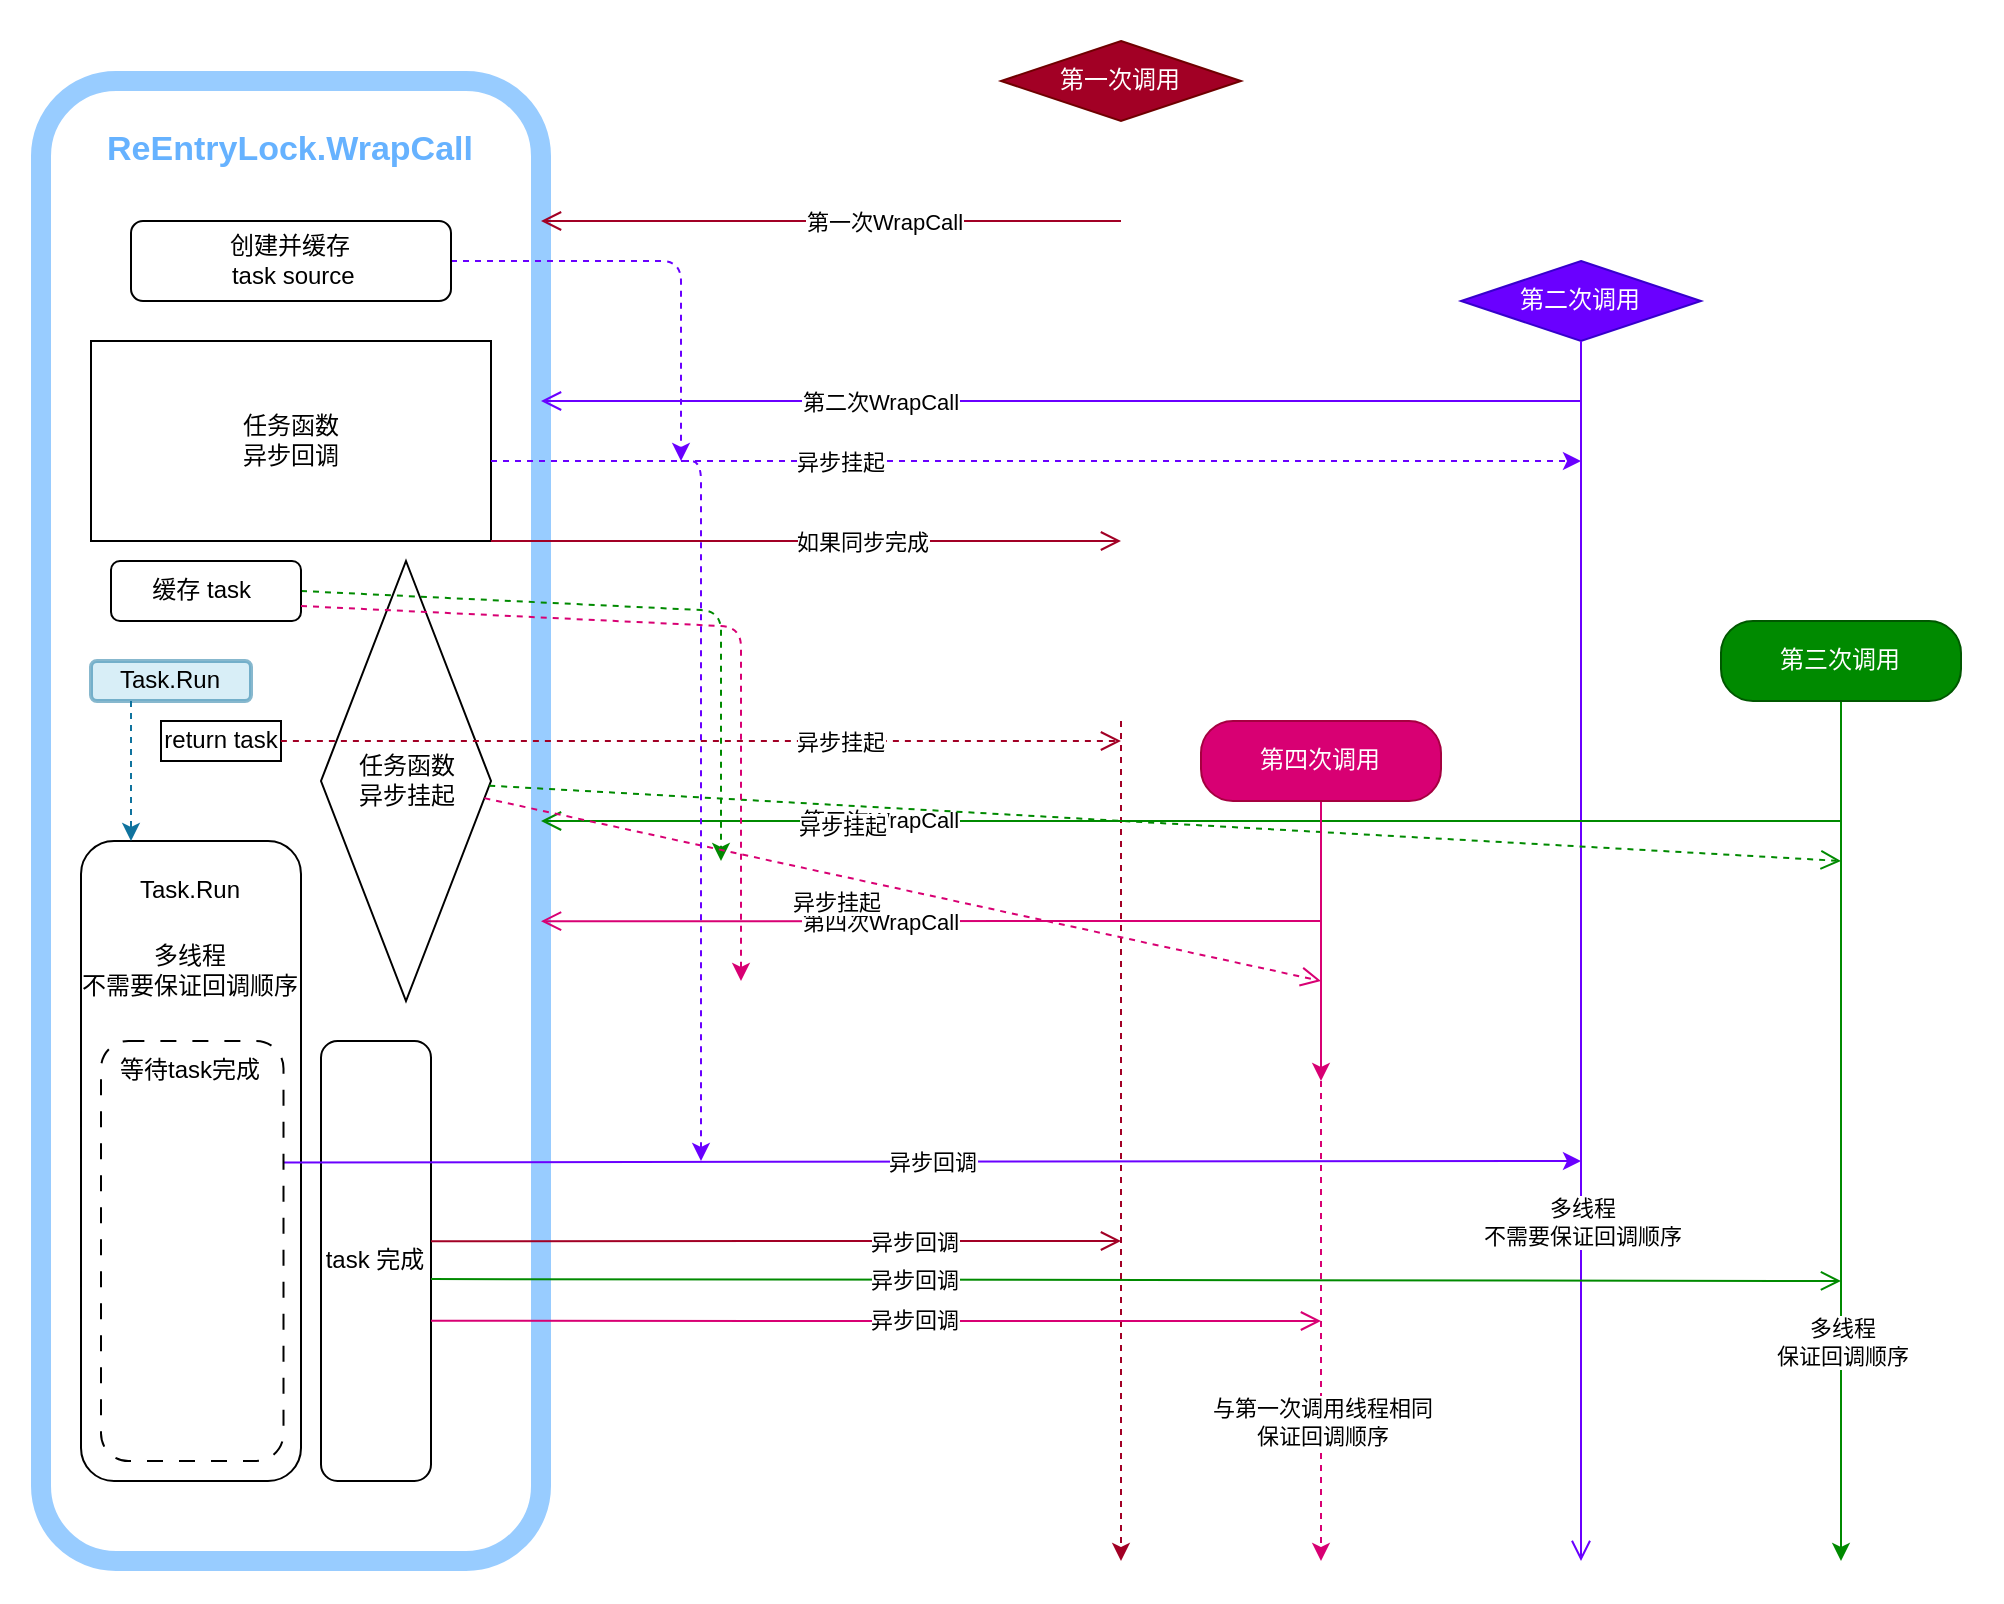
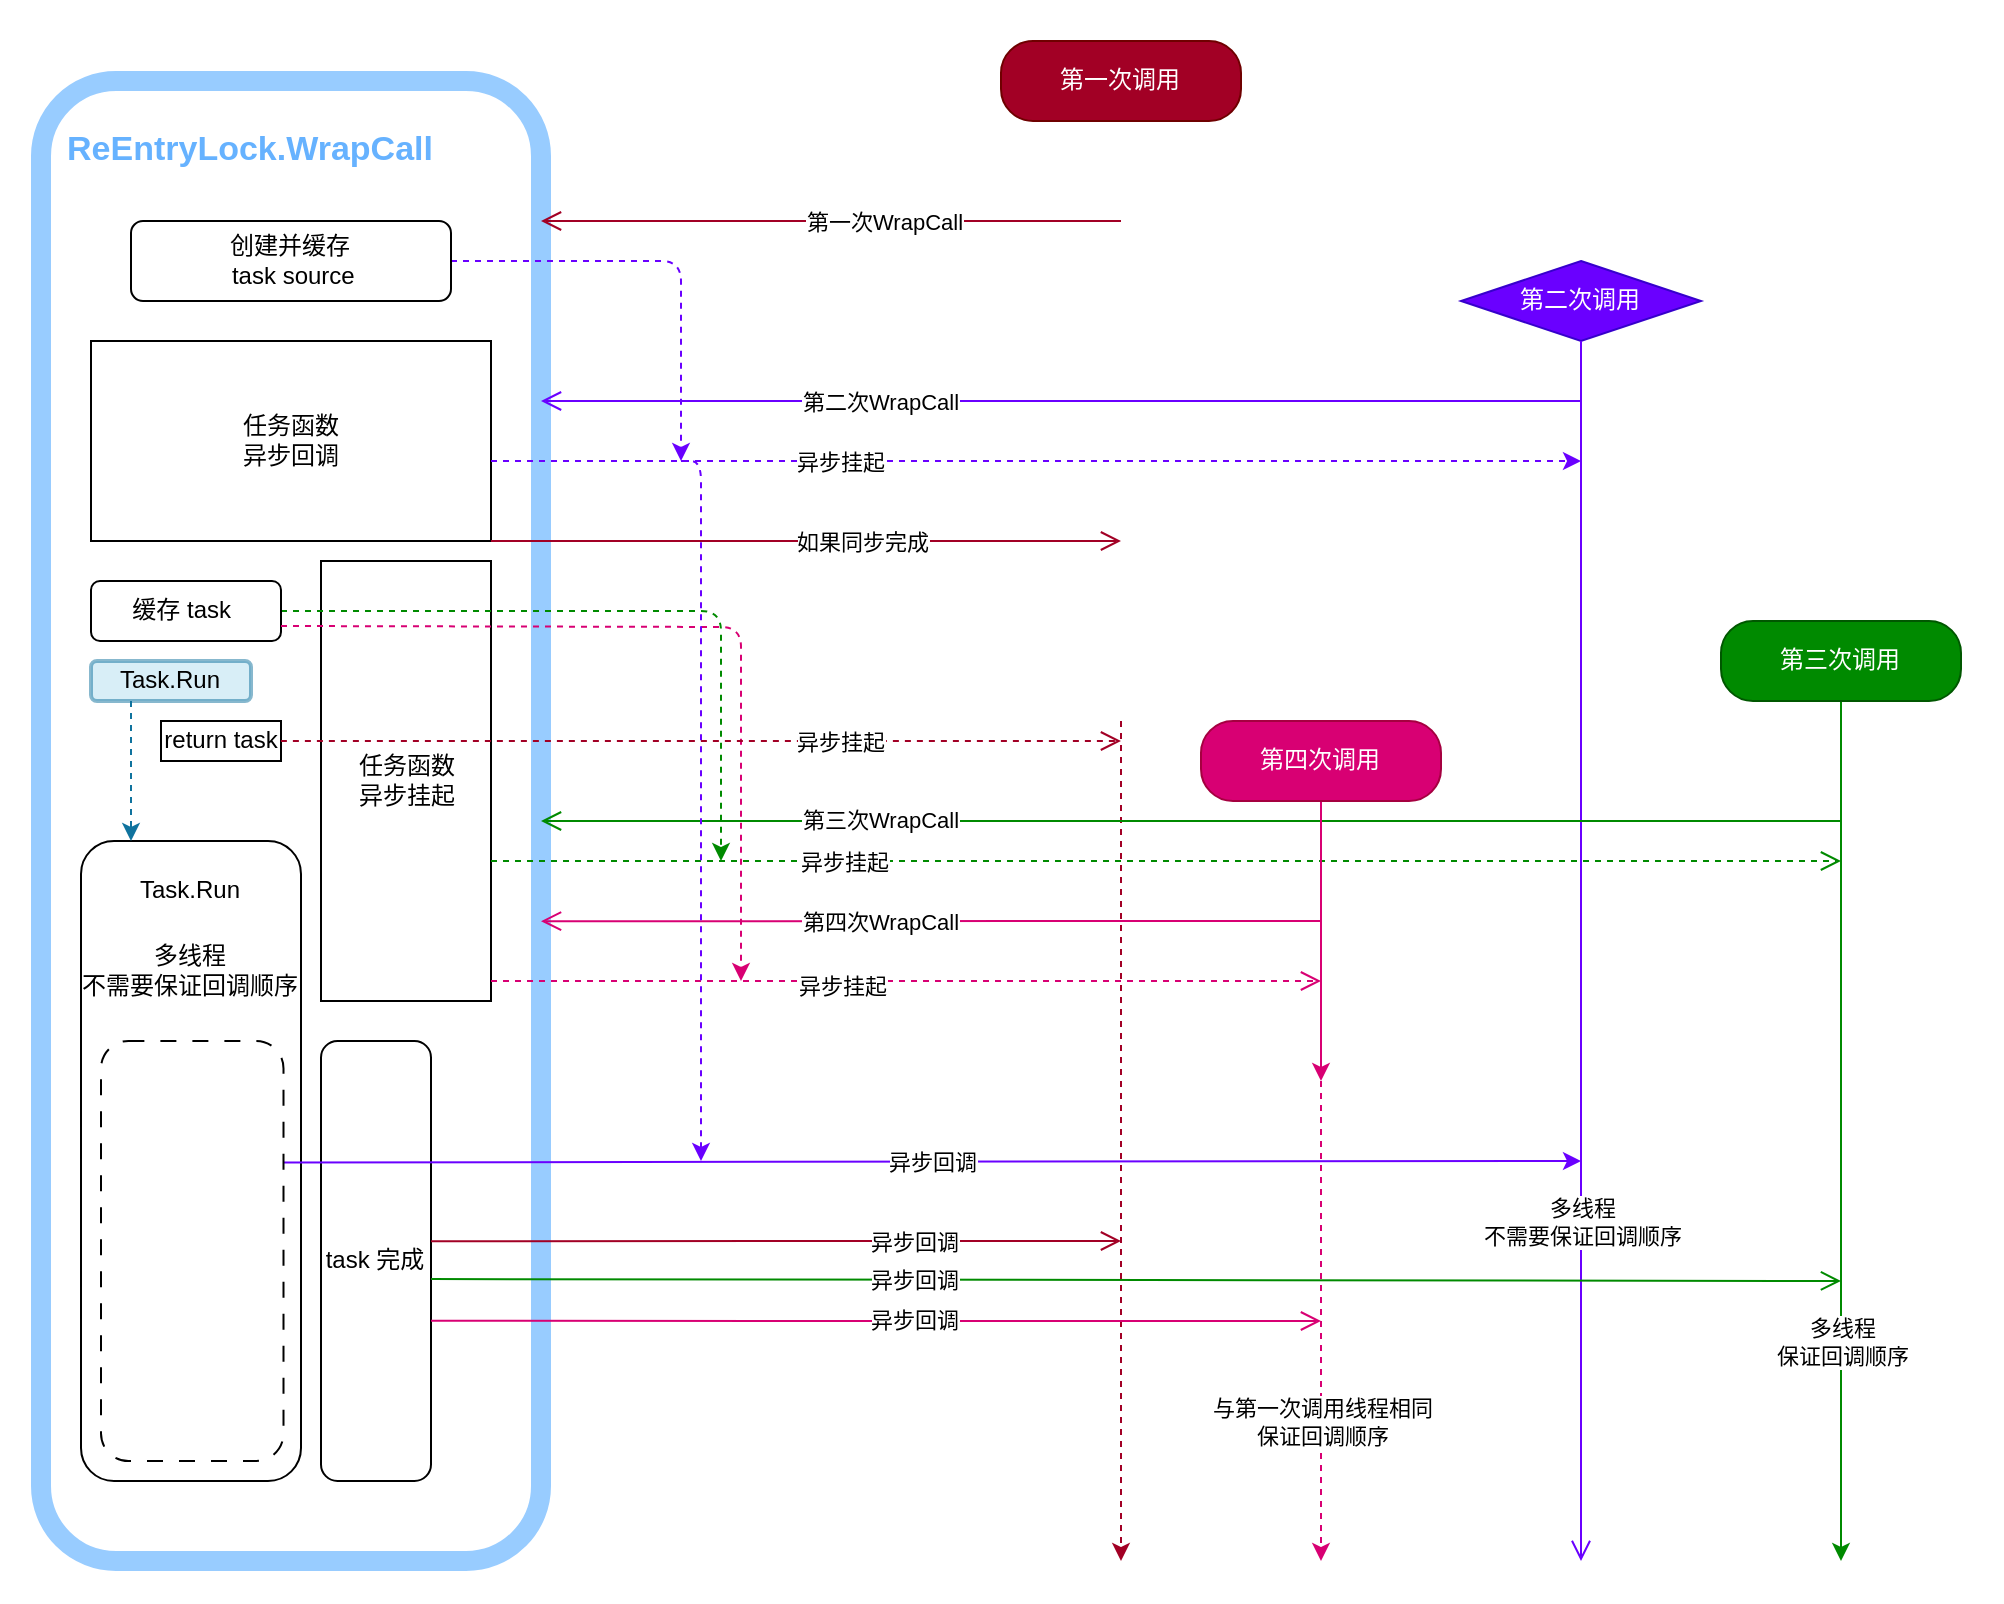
(1121, 81) -> (1121, 81)
(291, 151) -> (251, 151)
(206, 591) -> (186, 611)
(406, 781) -> (406, 781)
(191, 1071) -> none
